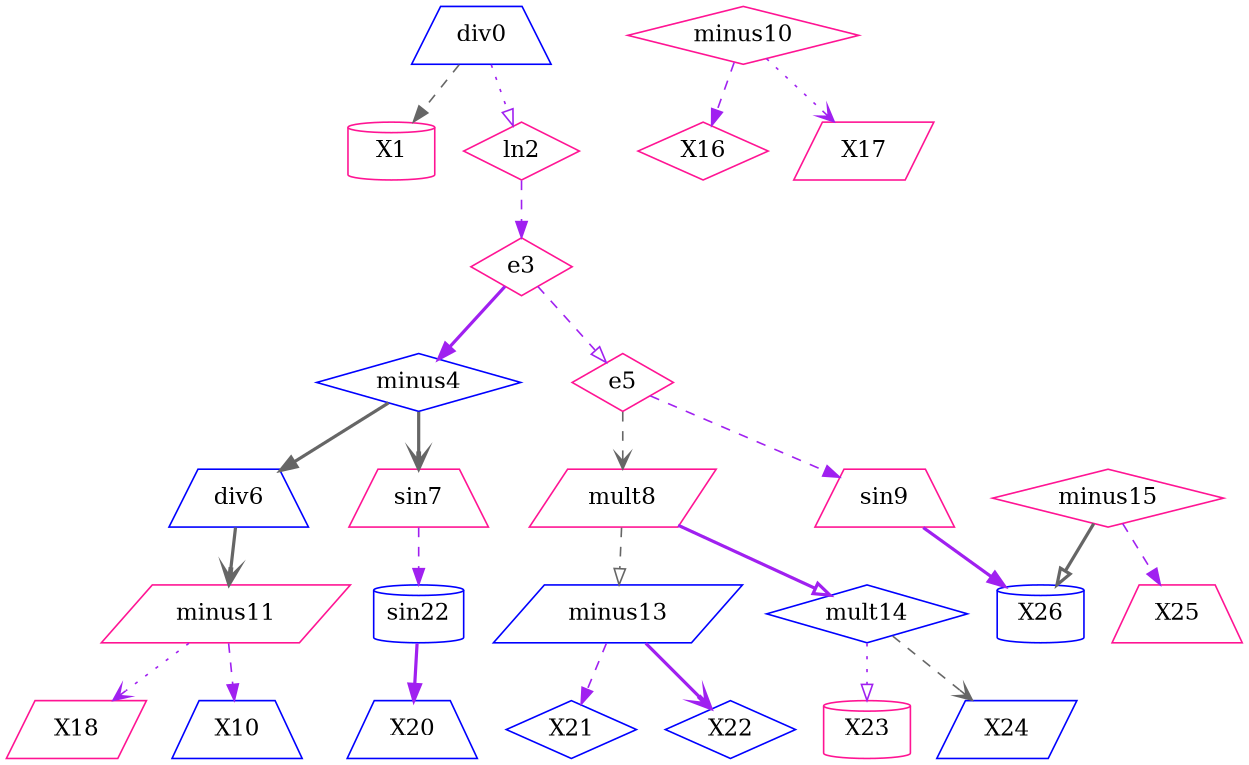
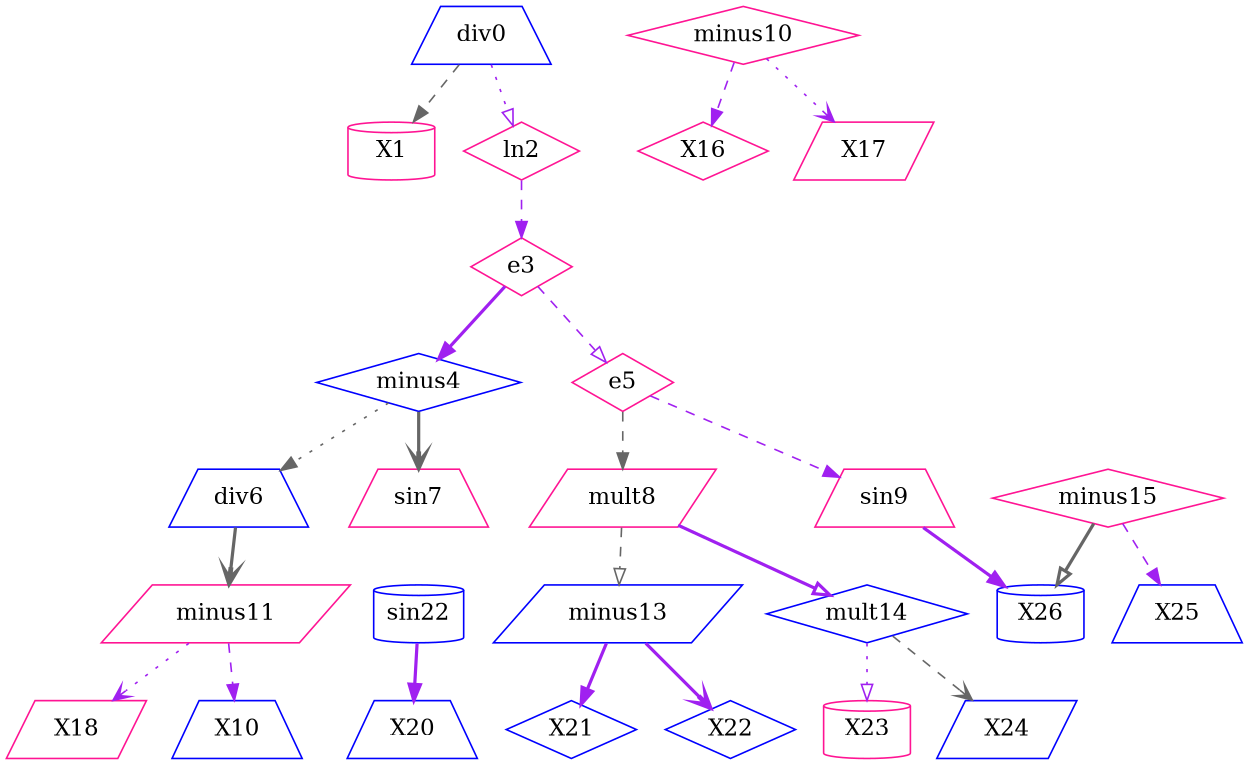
(341, 432) -> (341, 432)
(623, 432) -> (623, 432)
(419, 548) -> none
(1177, 614) -> (1177, 614)
(597, 666) -> (597, 666)
